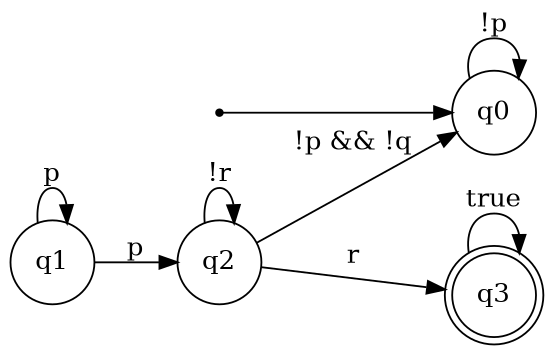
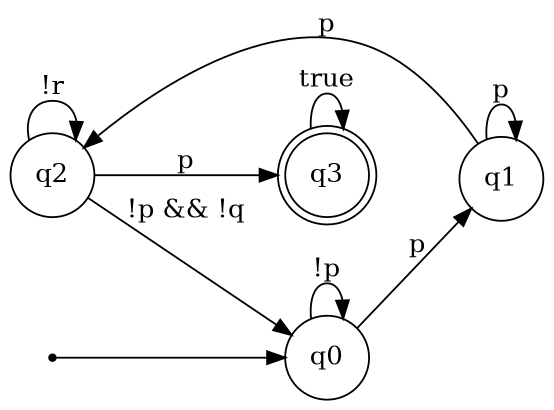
(353, 256) -> (186, 162)
none -> (408, 275)
